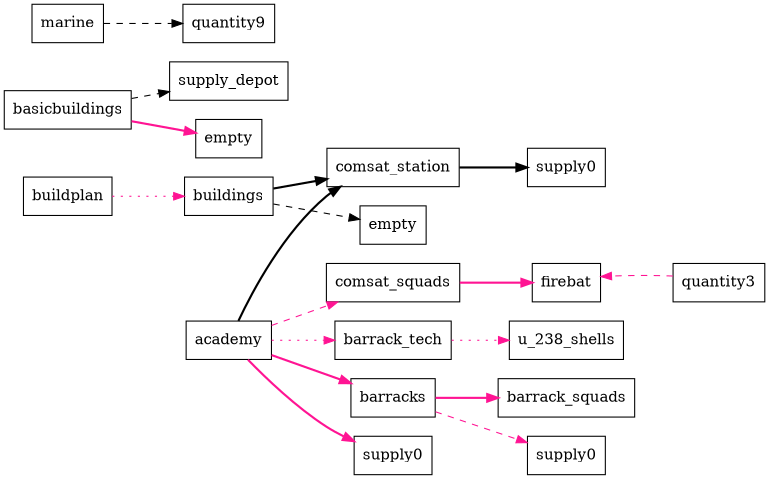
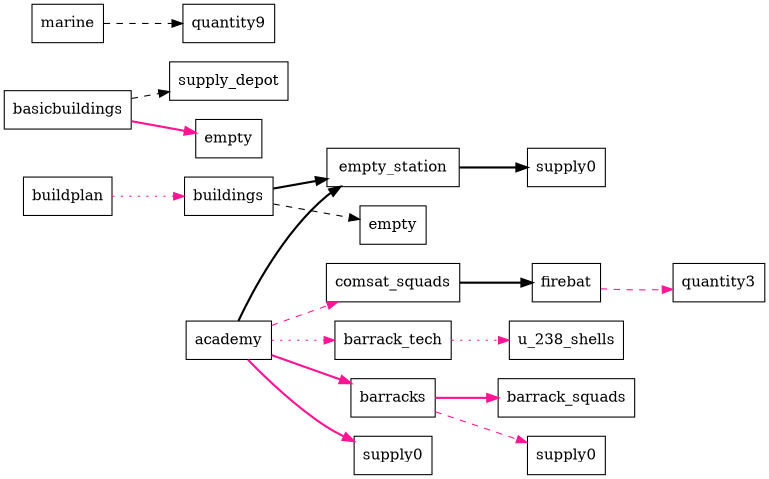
(393, 167) -> (393, 167)
(642, 275) -> (631, 290)
(490, 283) -> (490, 283)
